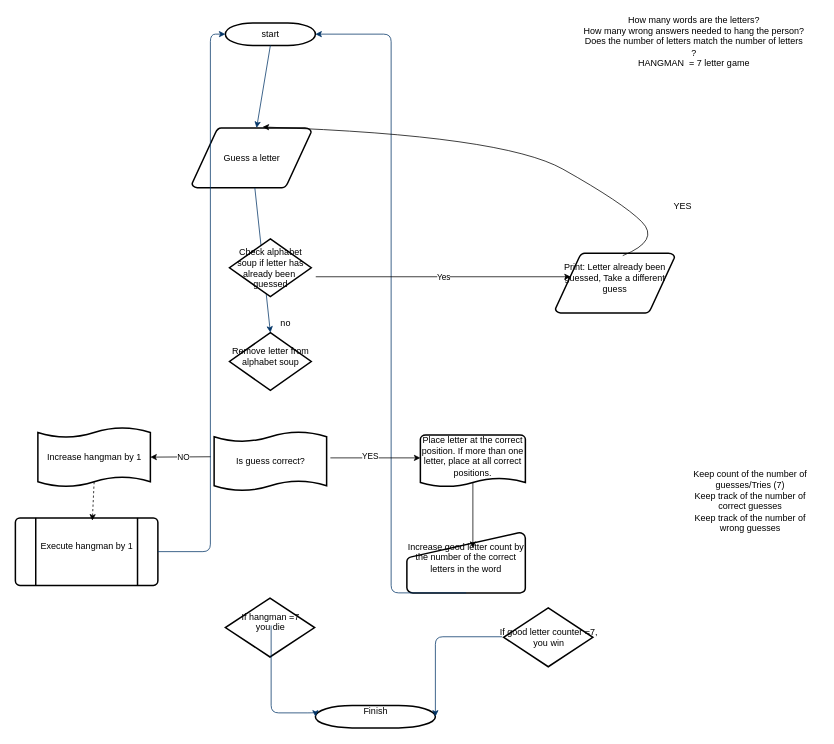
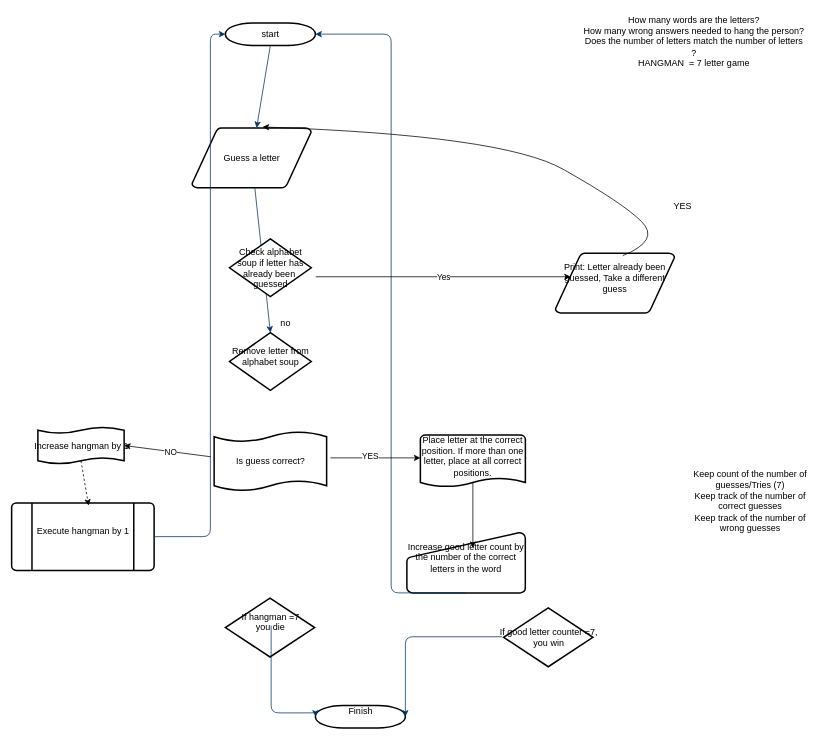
(94, 457) -> (81, 446)
(87, 552) -> (83, 537)
(375, 717) -> (360, 717)
